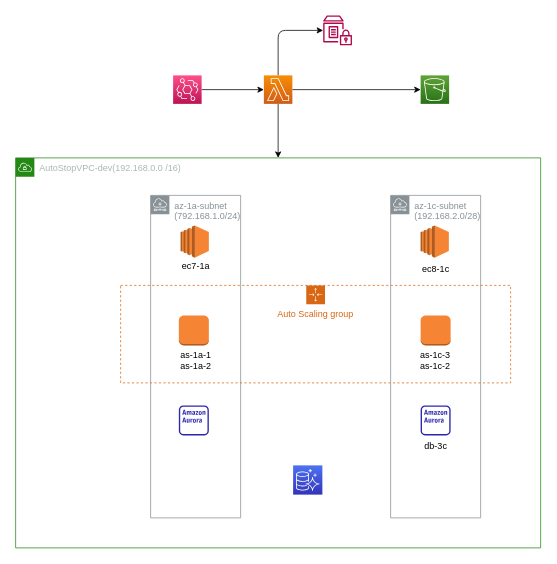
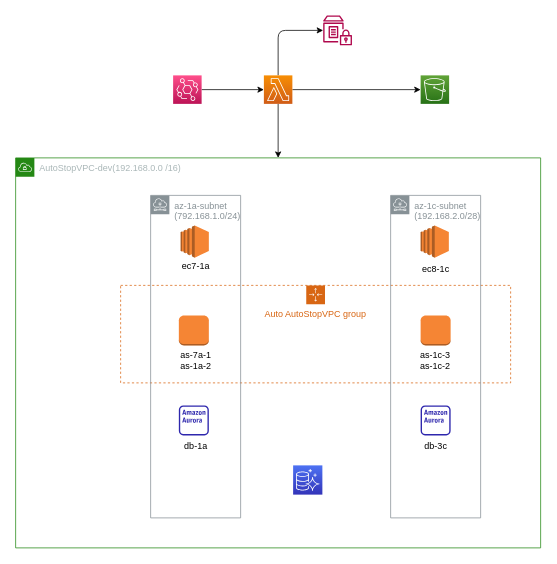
(315, 315) -> (315, 315)
(196, 360) -> (196, 360)
none -> (195, 447)
